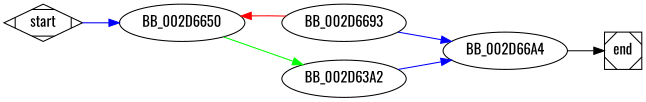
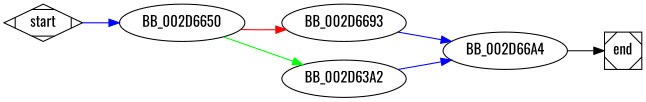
(269, 16) -> (258, 30)
